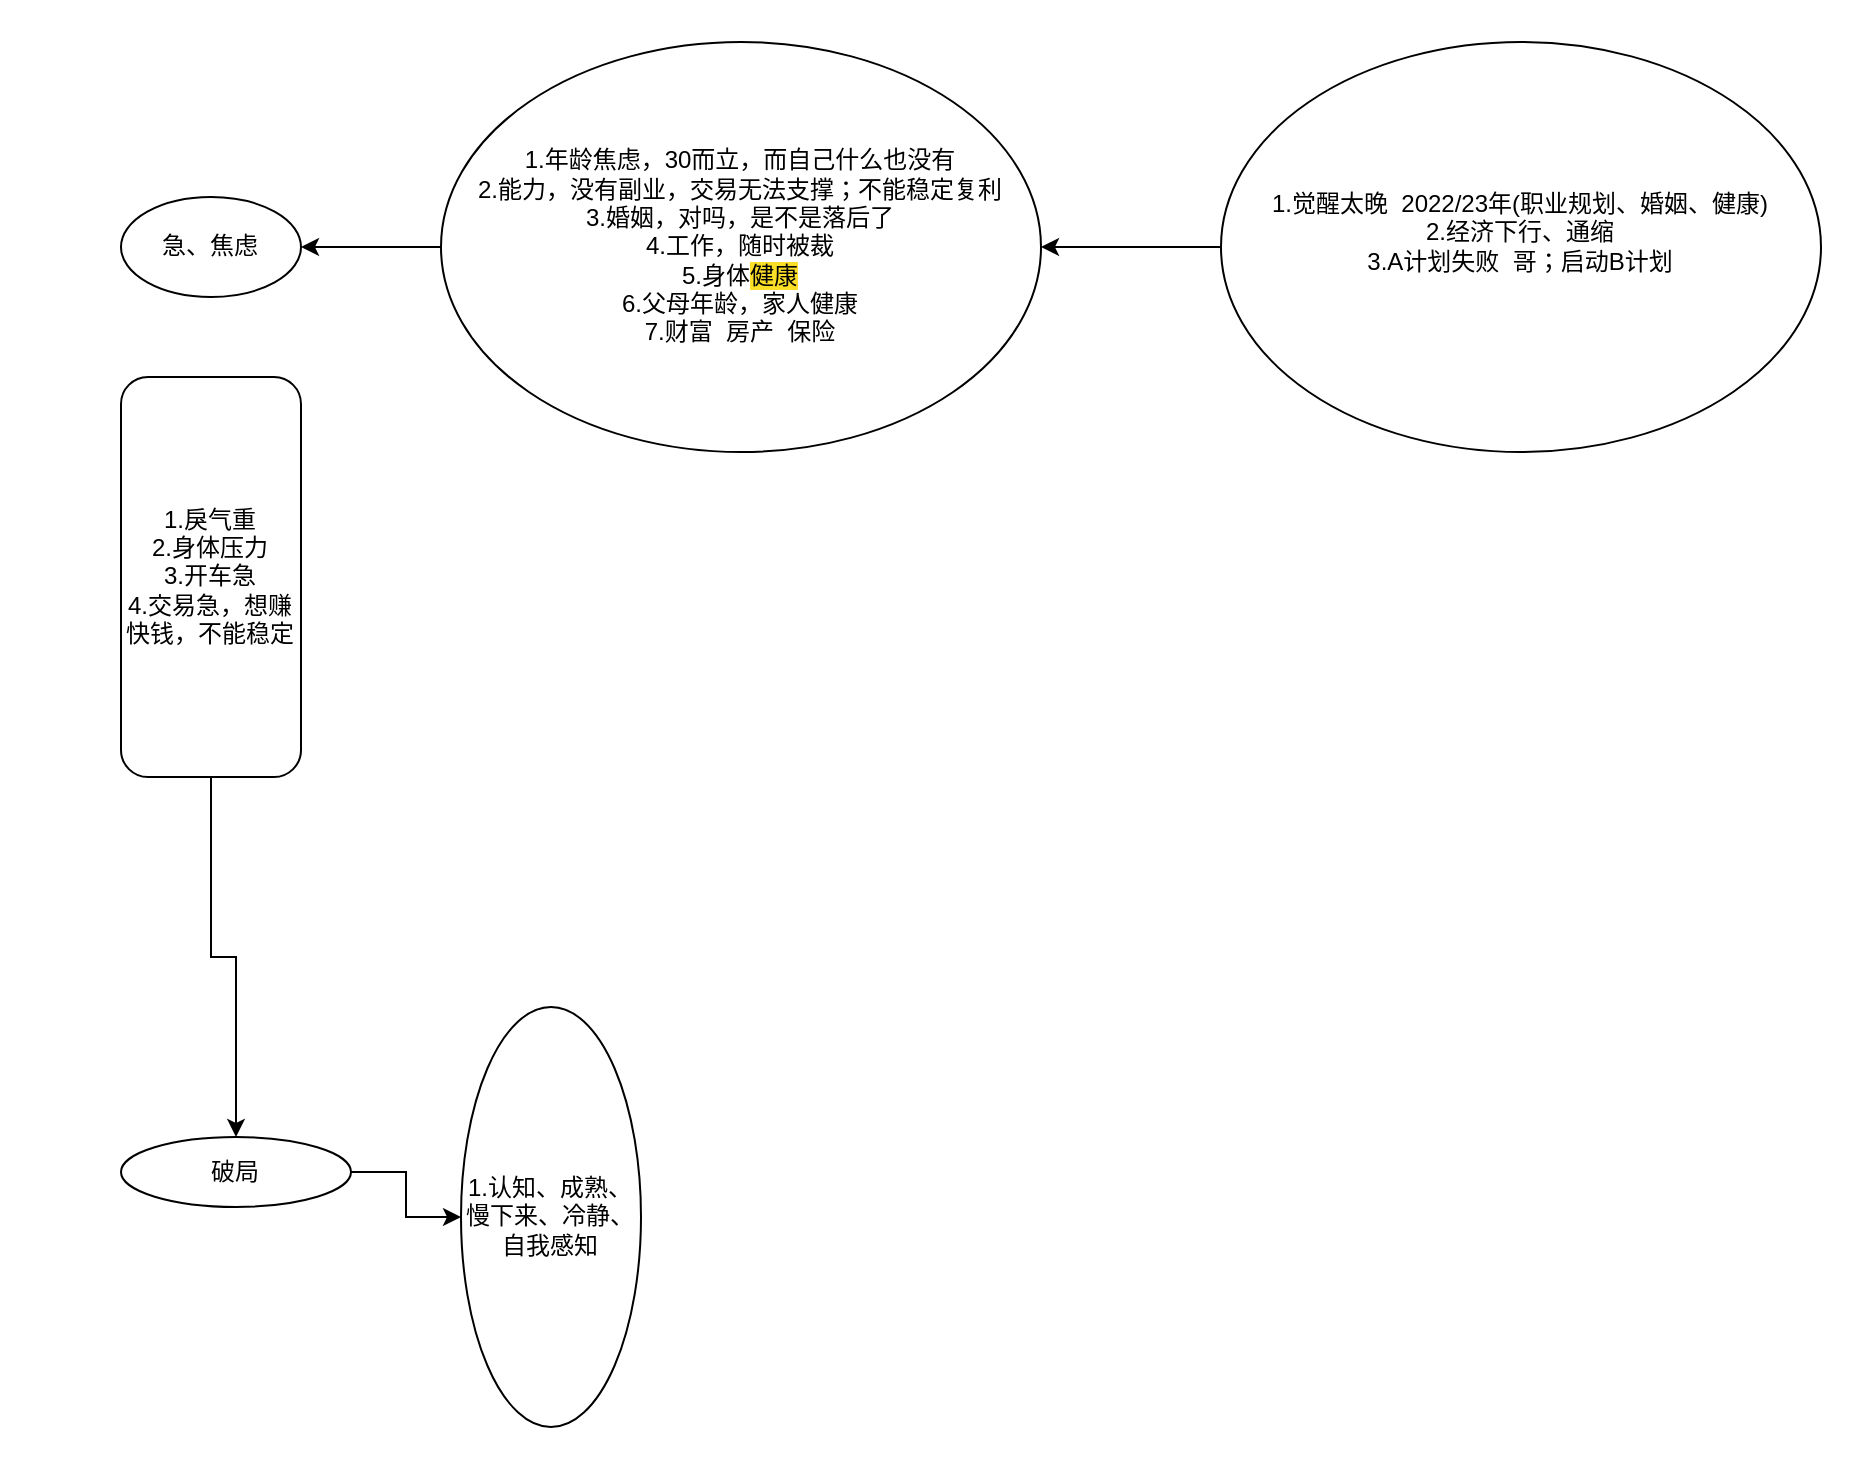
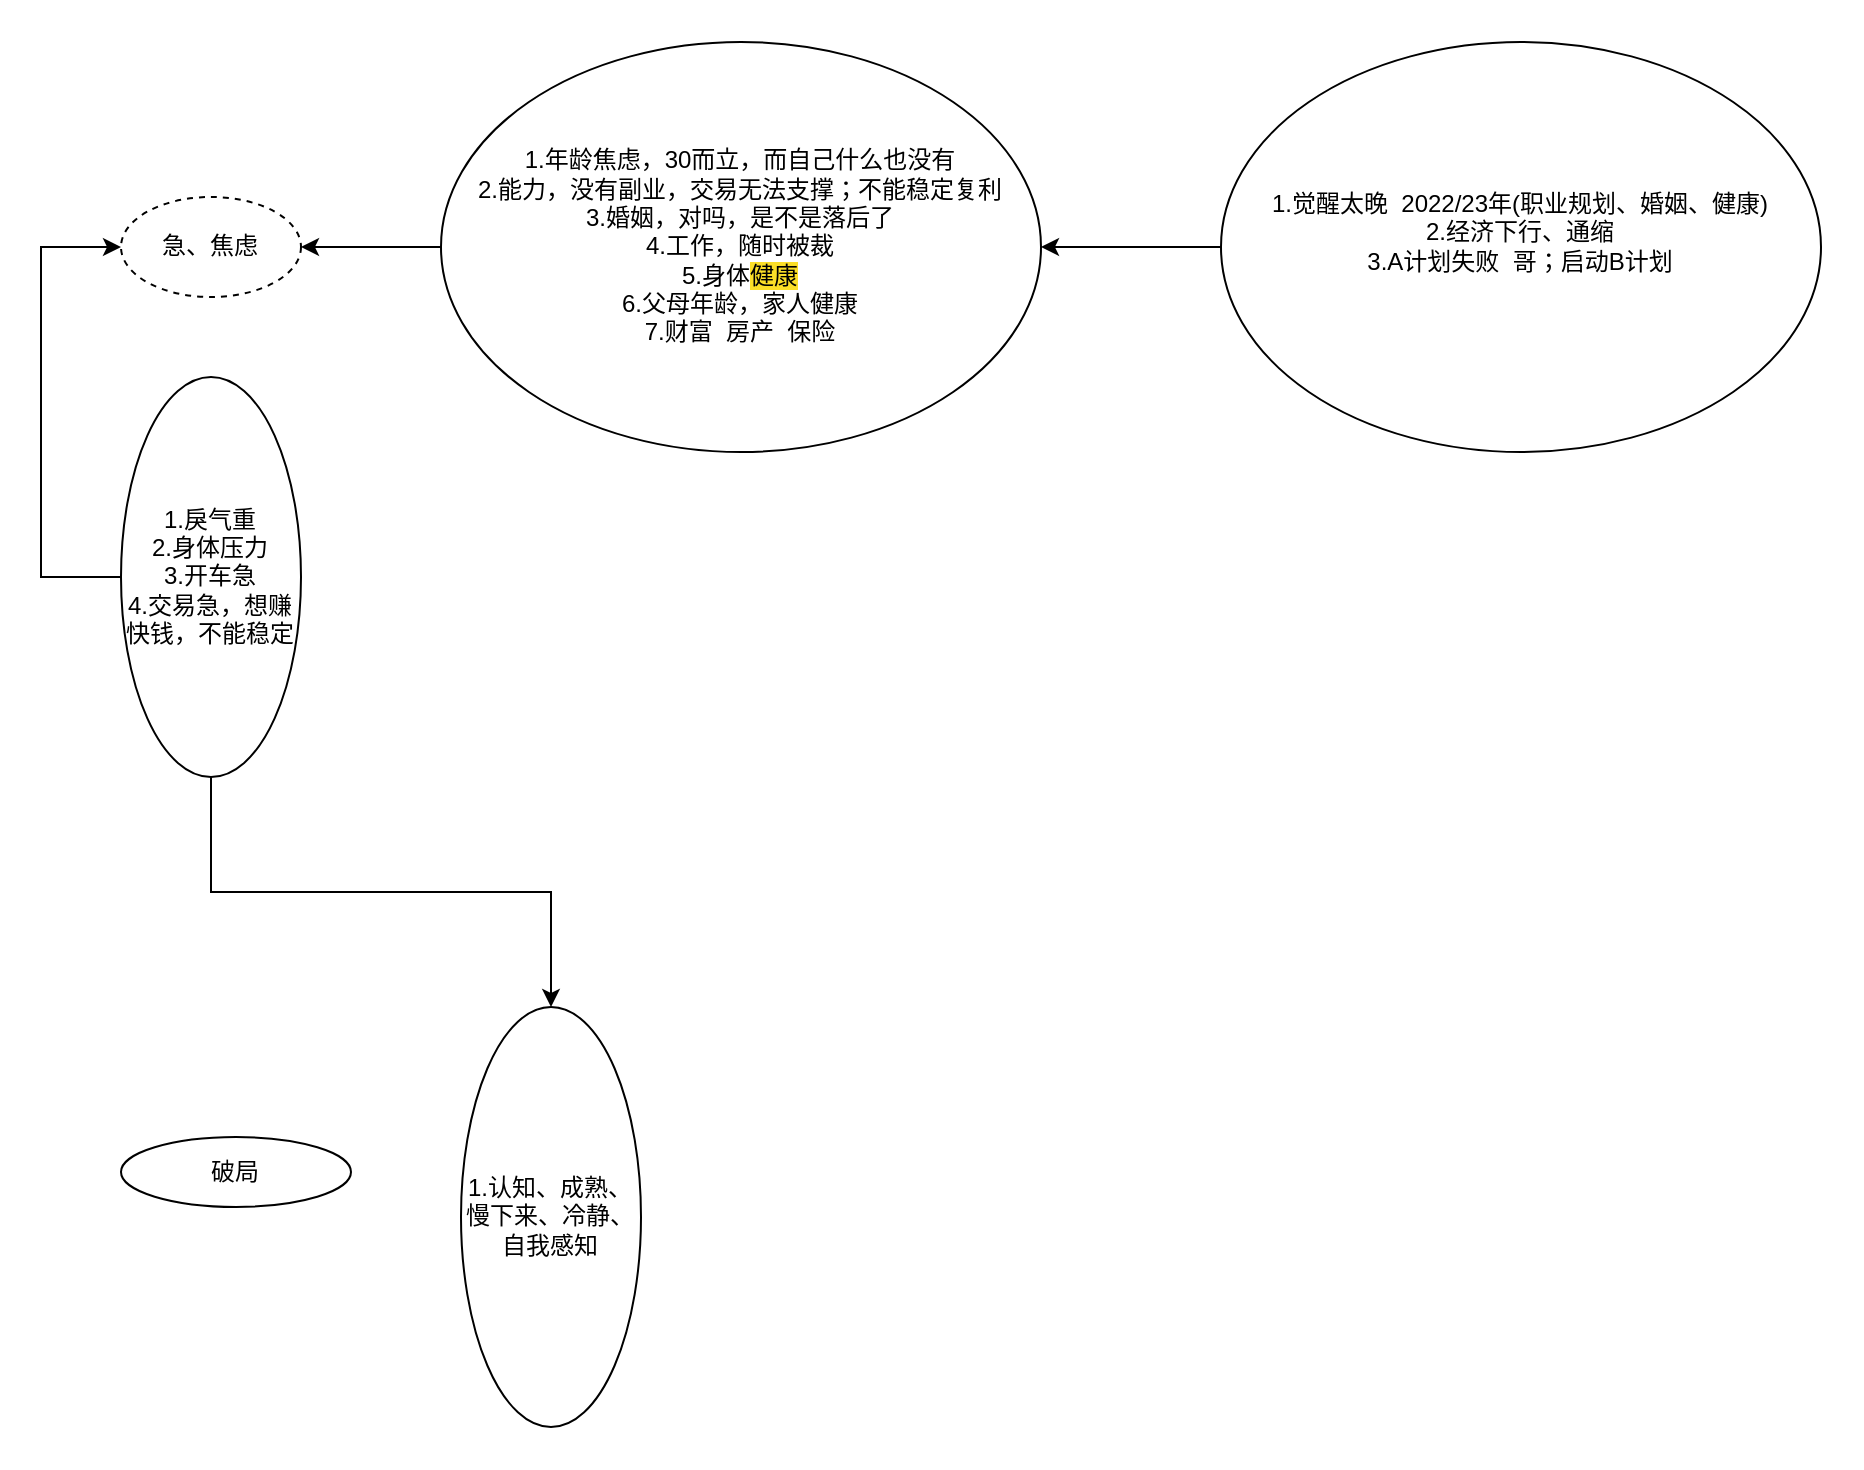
(211, 247) -> (211, 247)
none -> (41, 419)
(211, 577) -> (211, 577)
(236, 994) -> (430, 892)
(406, 1188) -> none
